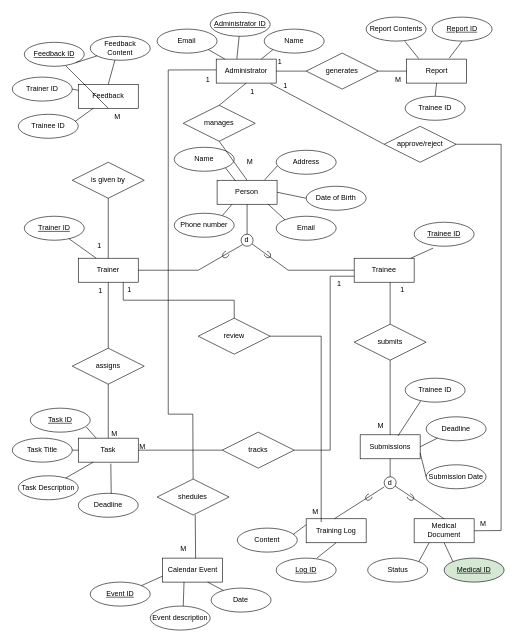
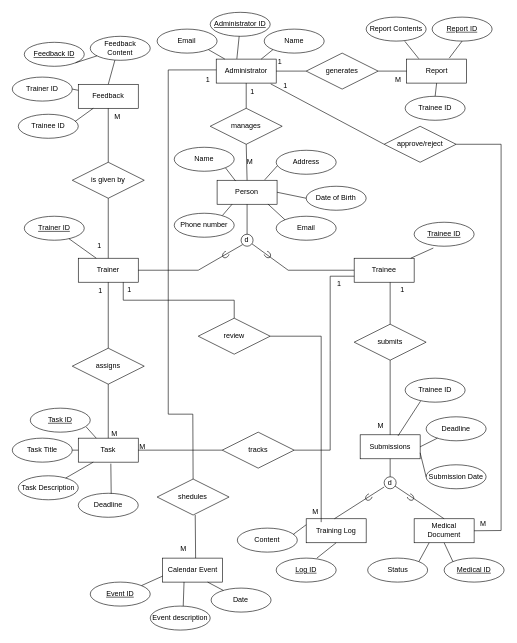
(87, 87) -> (108, 134)
(219, 123) -> (246, 126)
(474, 570) -> (474, 570)
